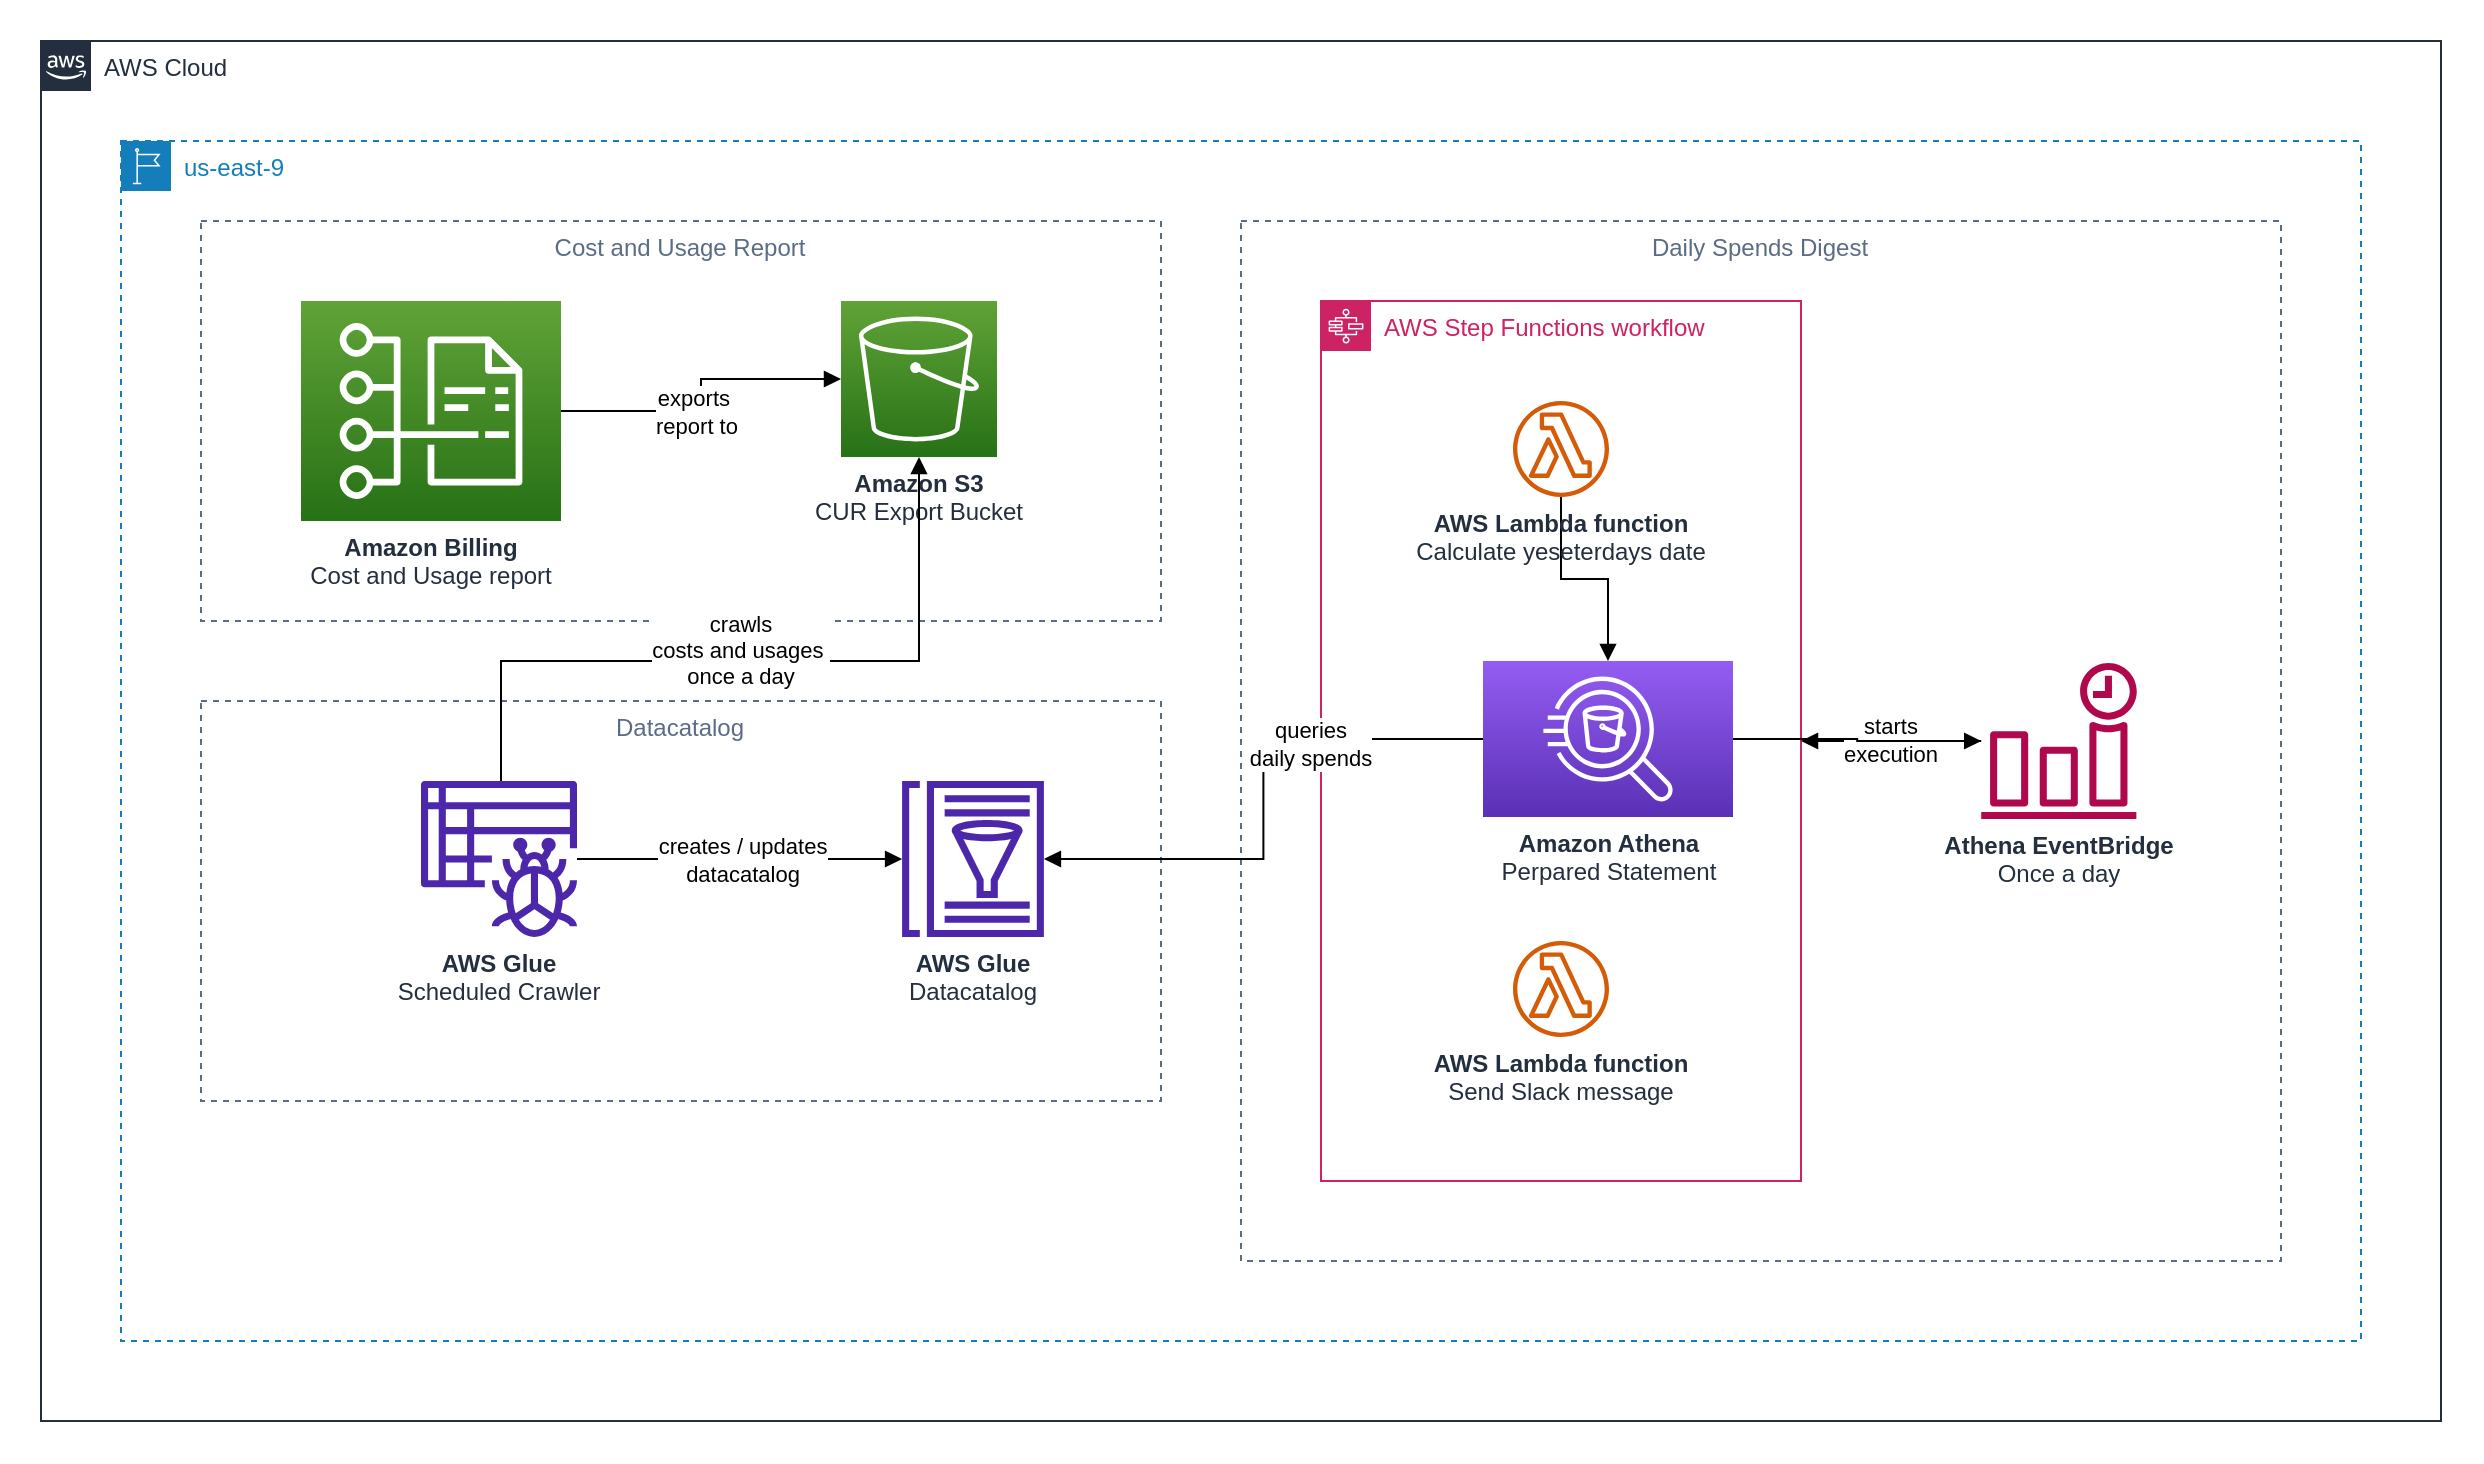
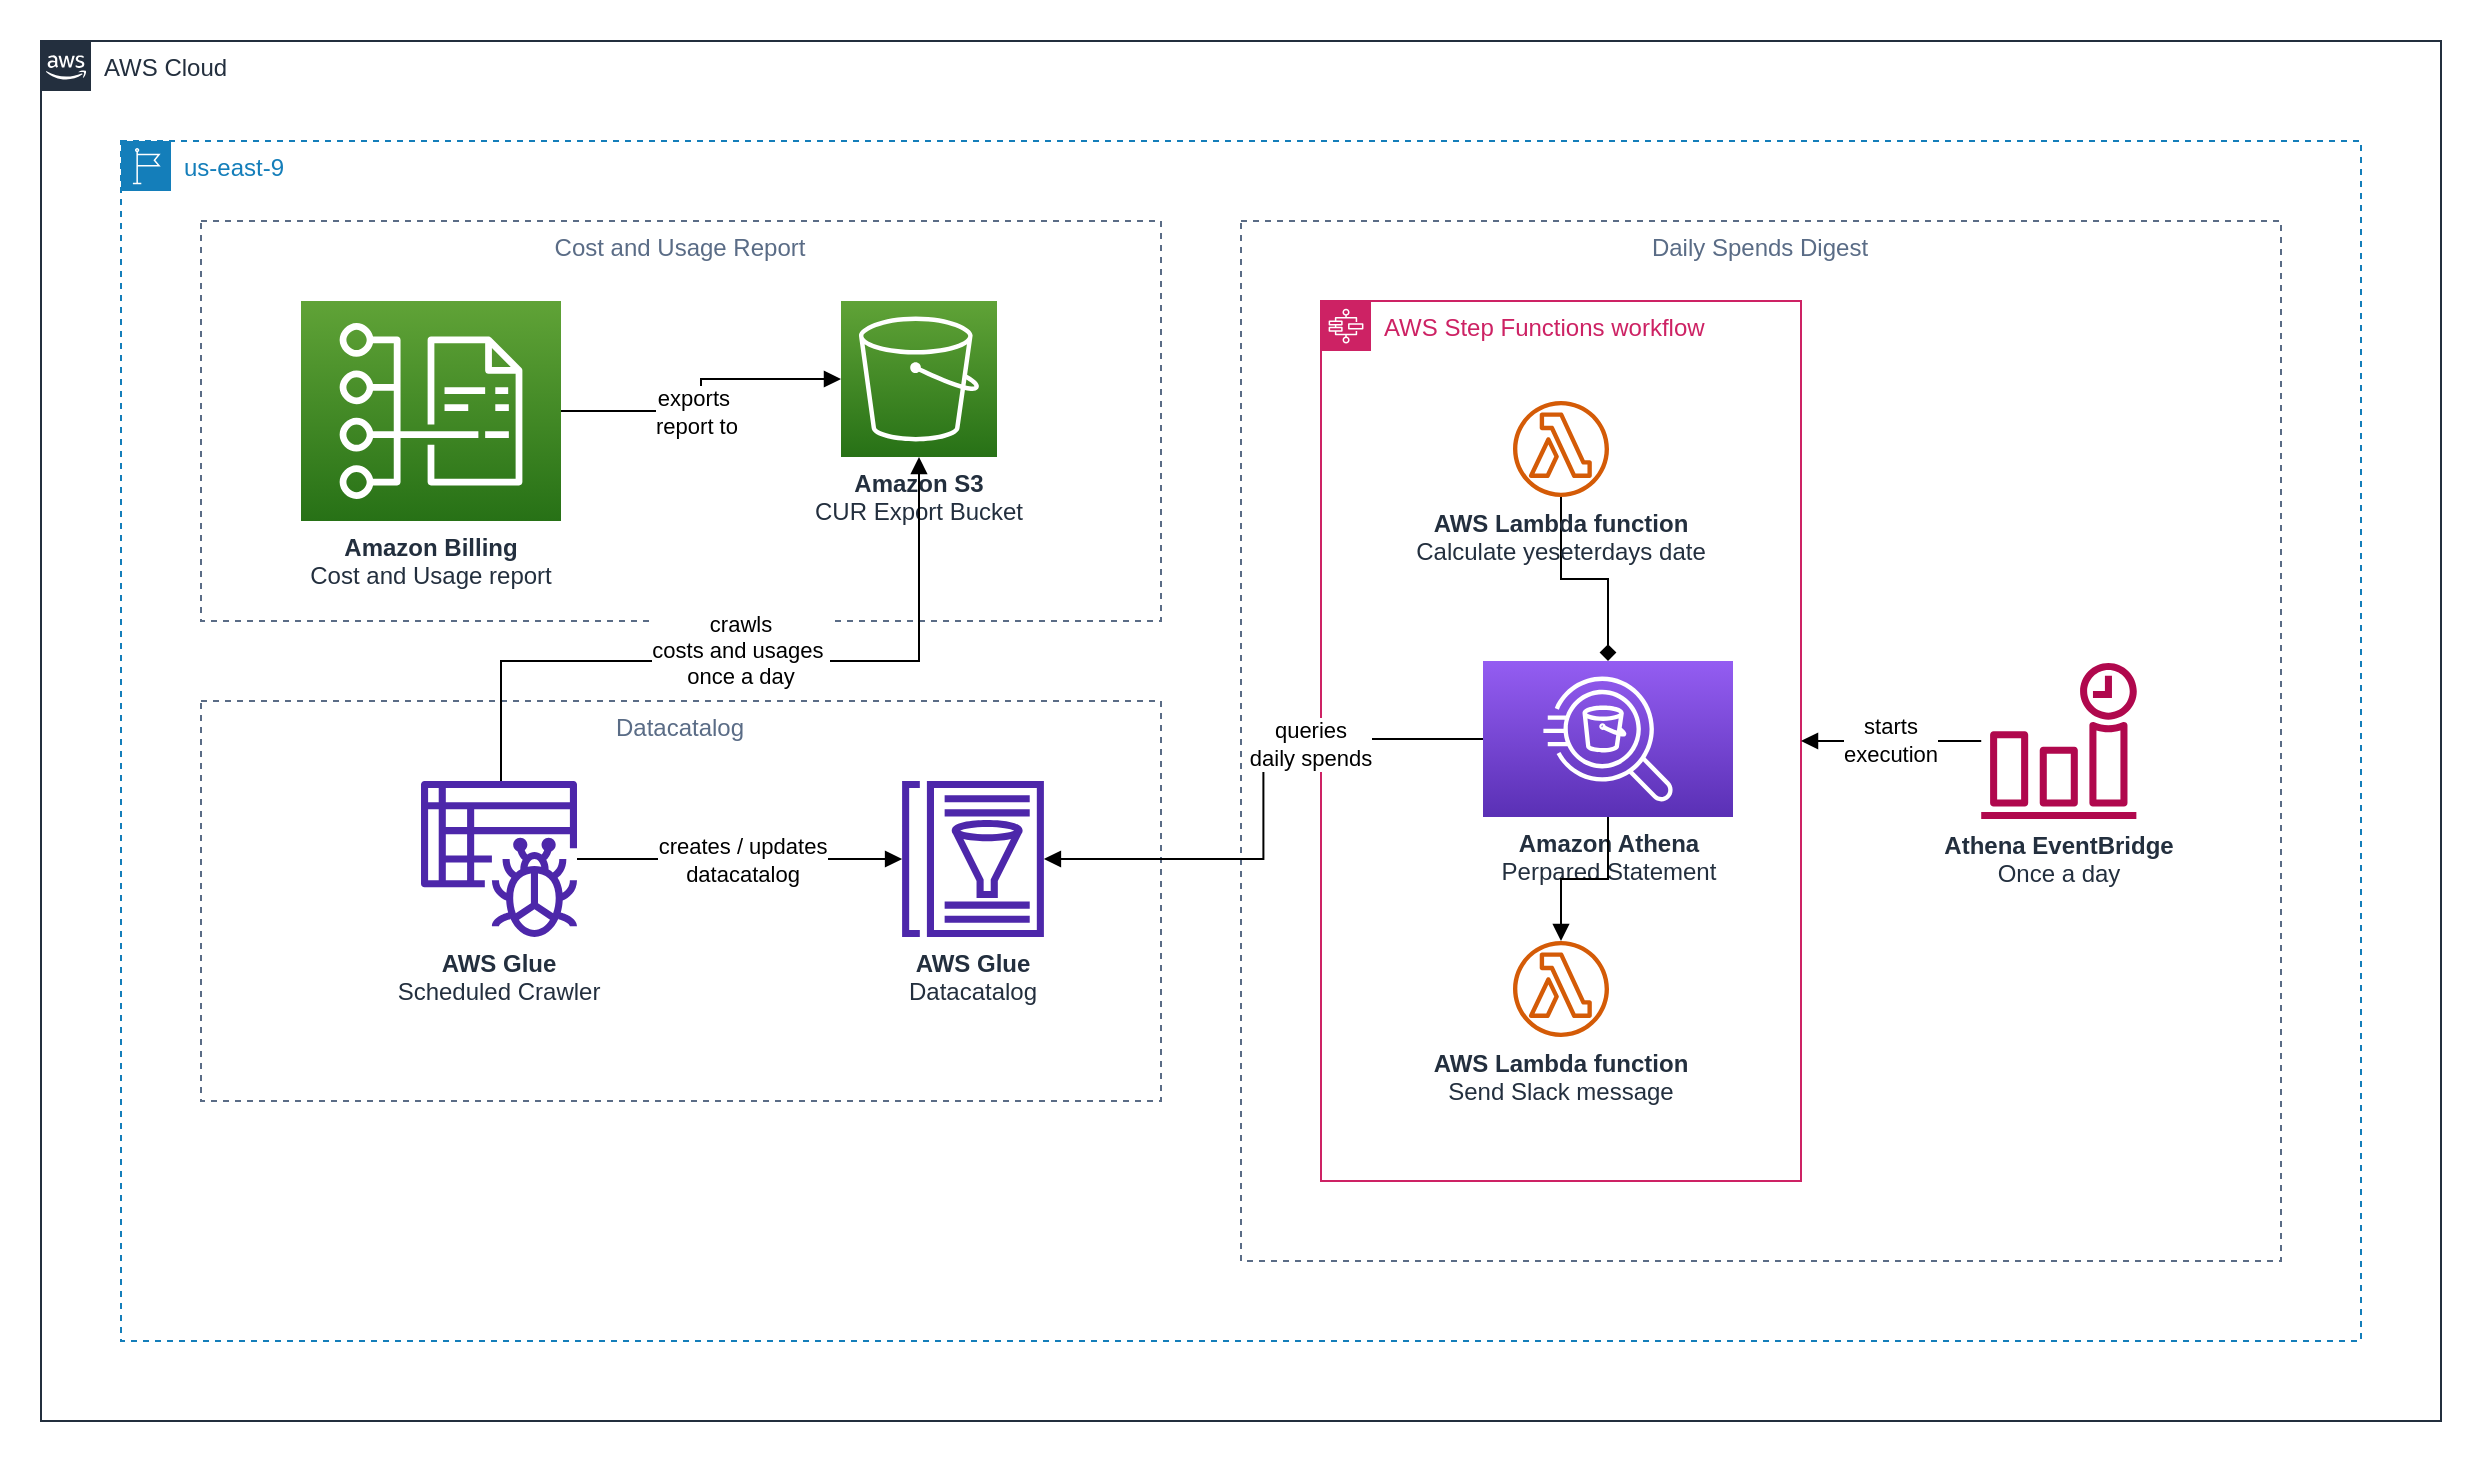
(1608, 643) -> (1608, 644)
(1770, 739) -> (1593, 879)
